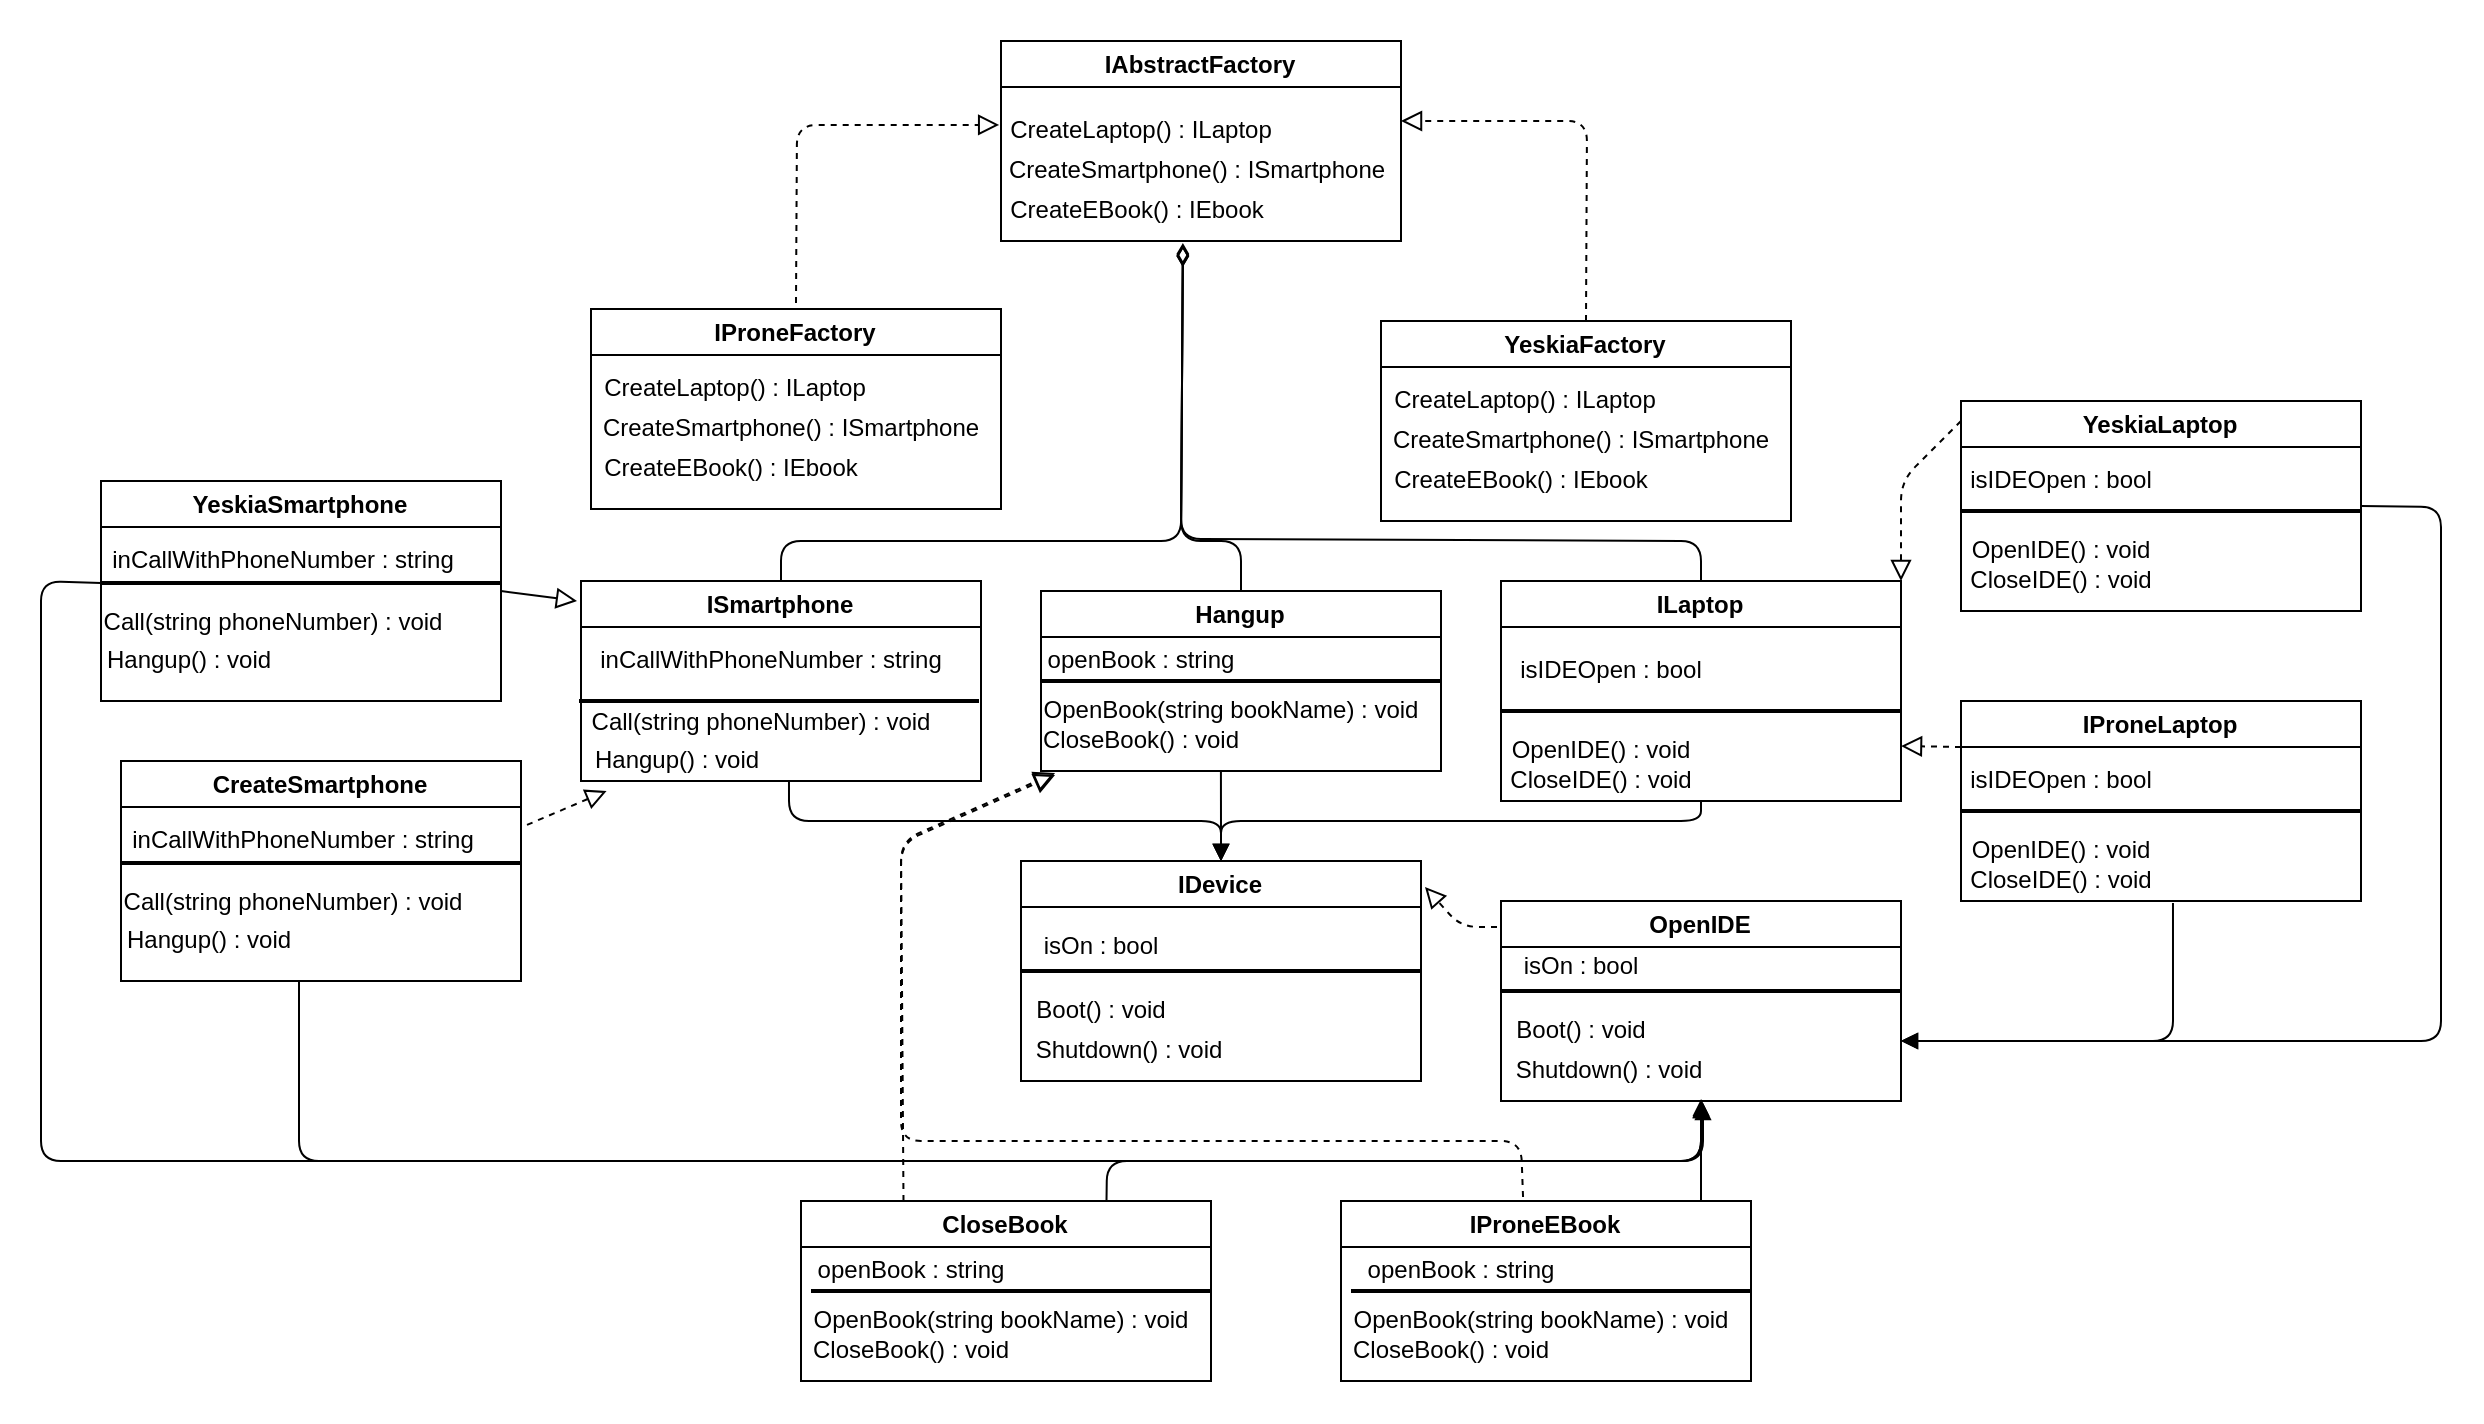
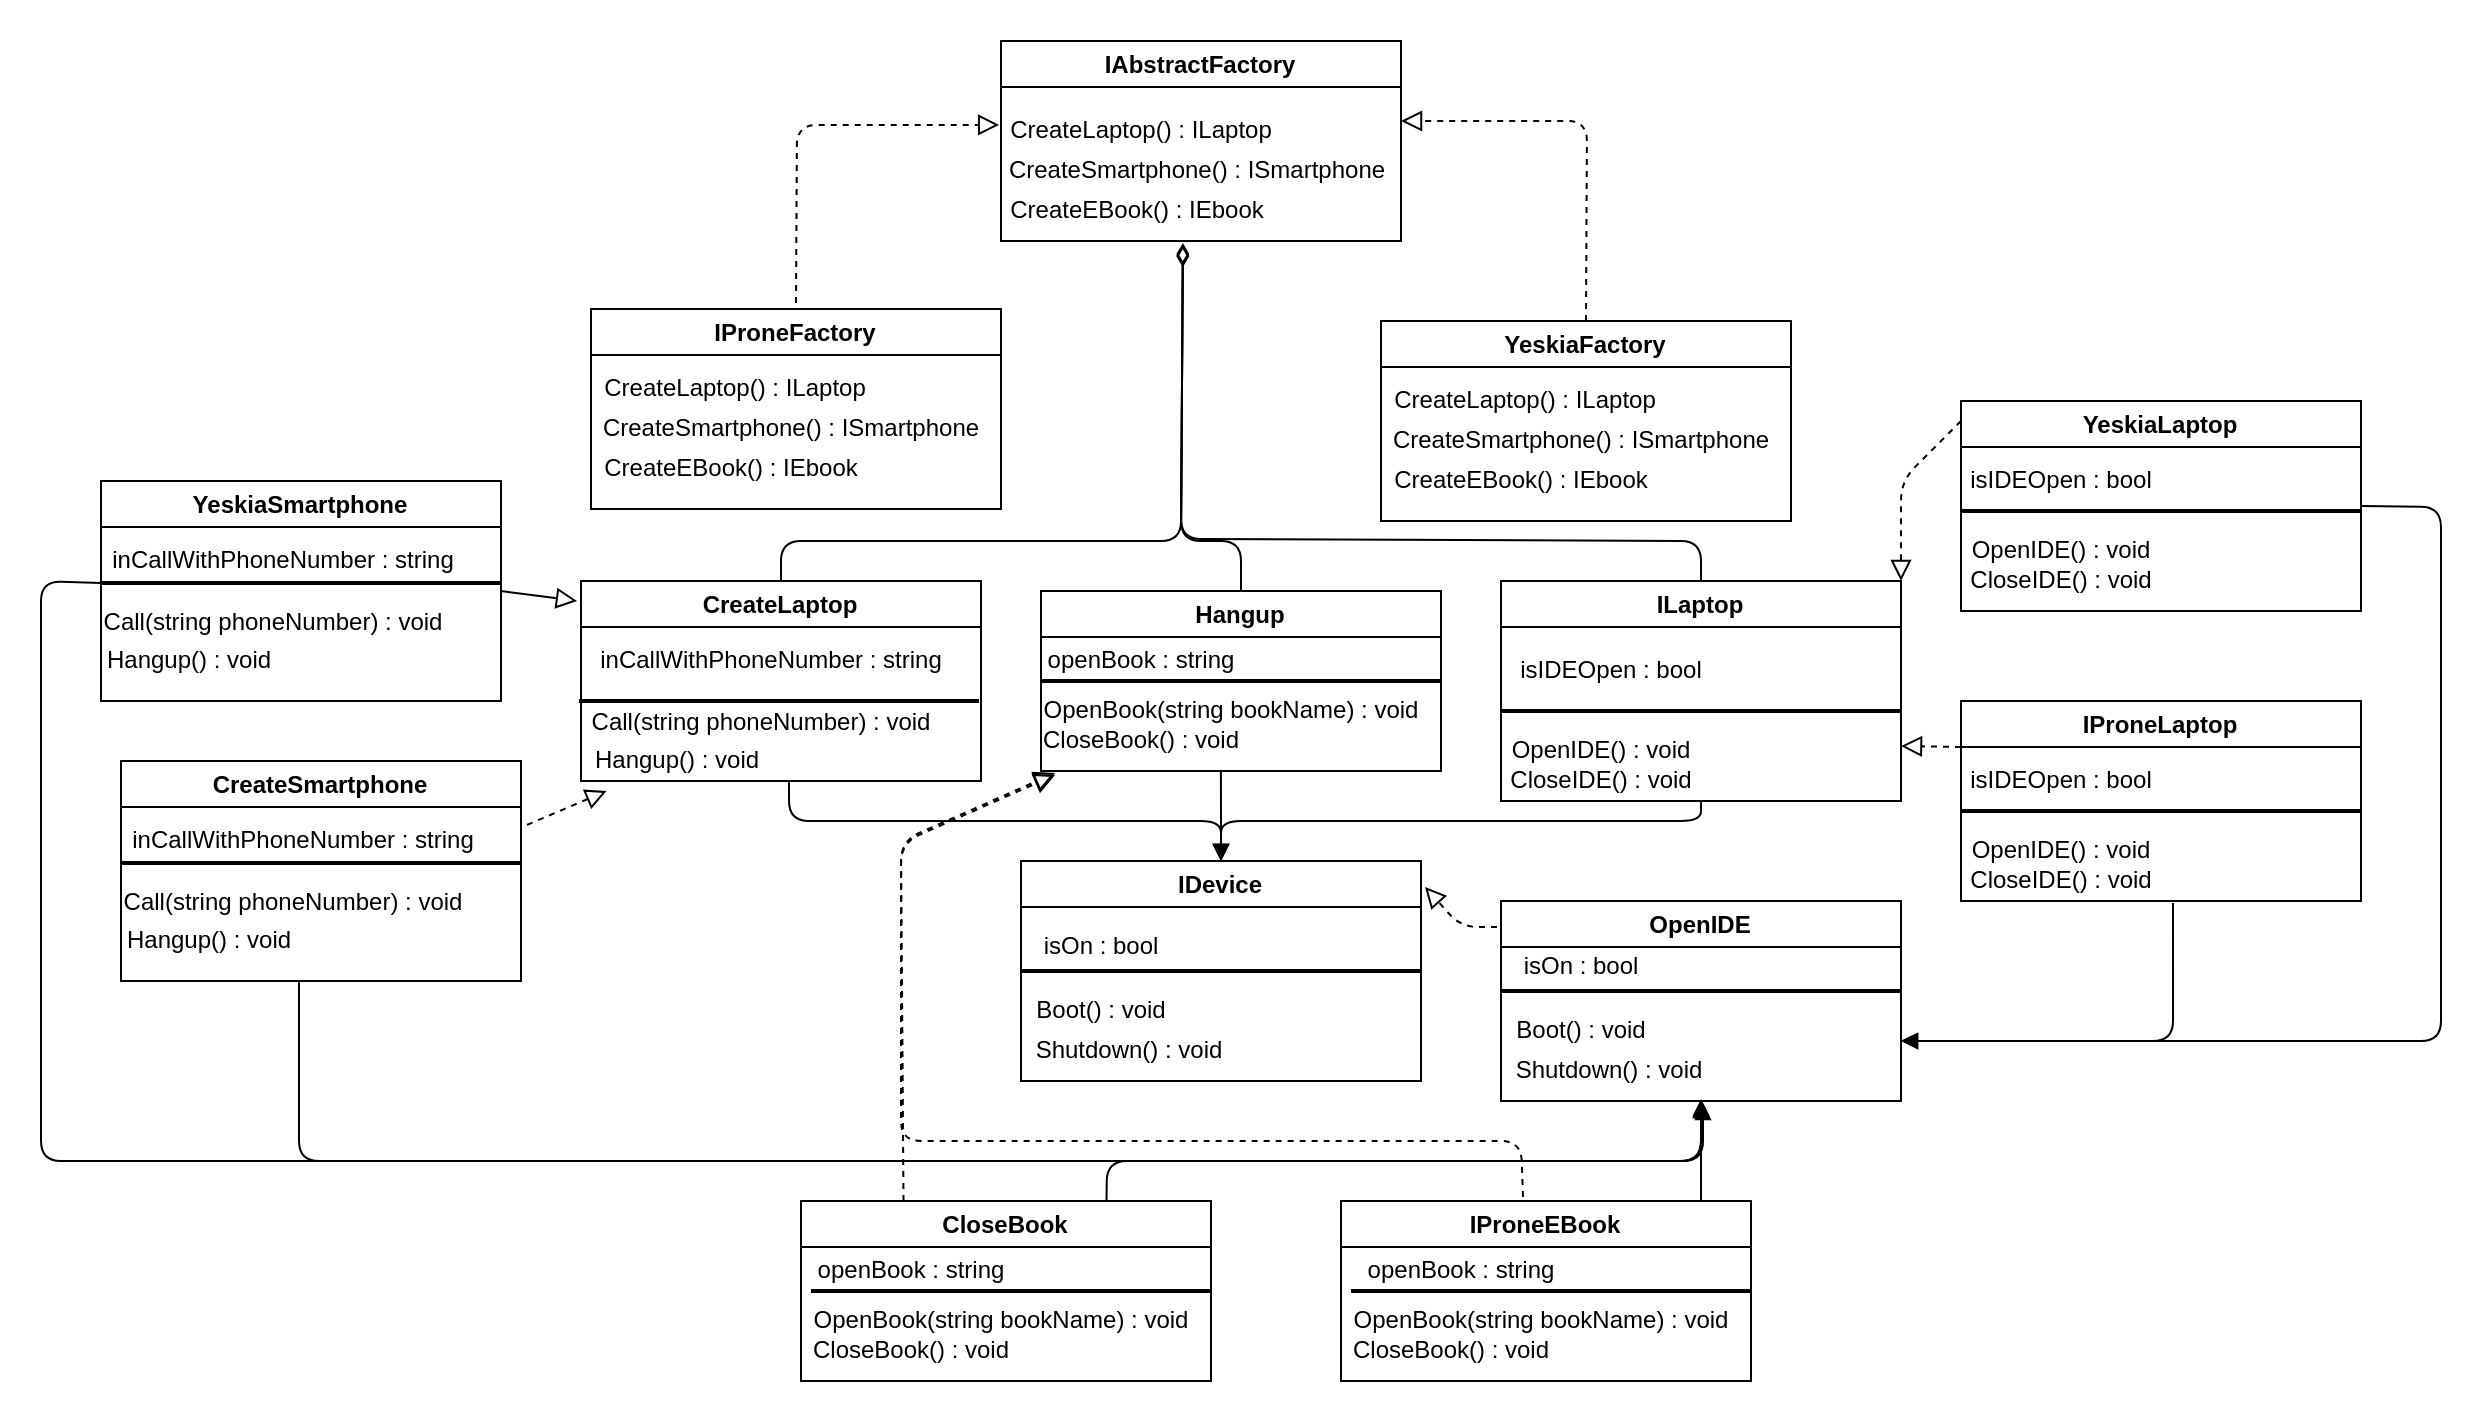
(780, 605) -> (780, 605)
